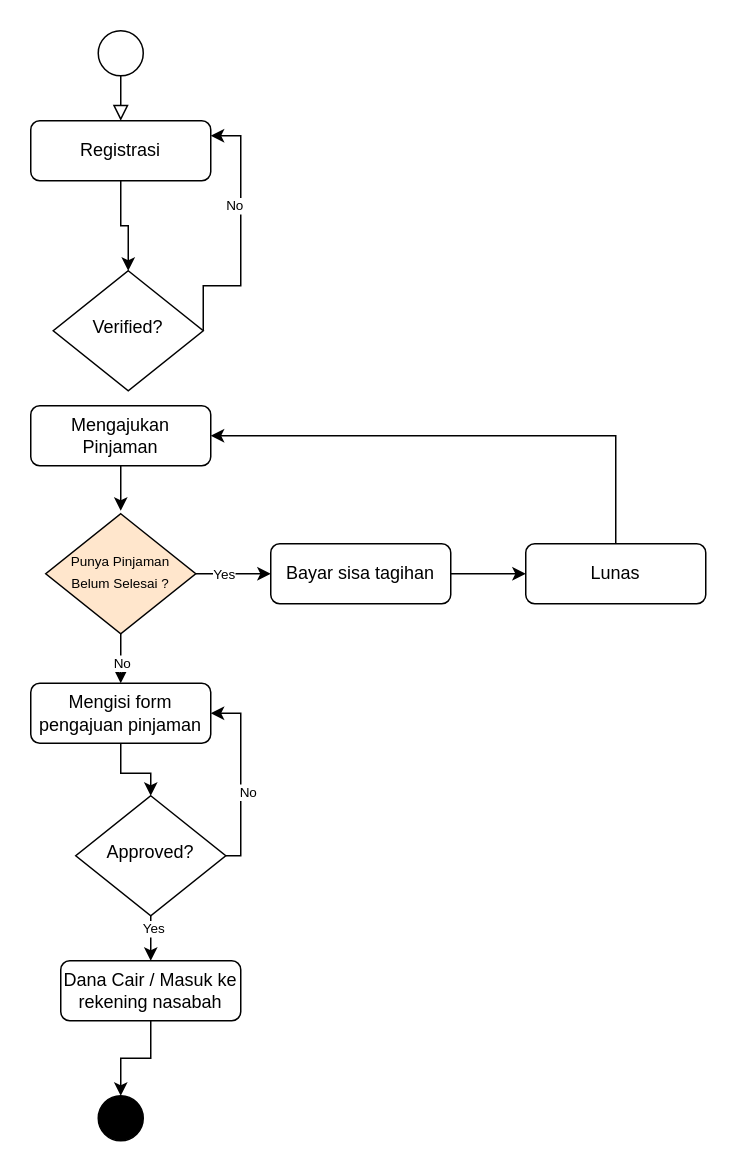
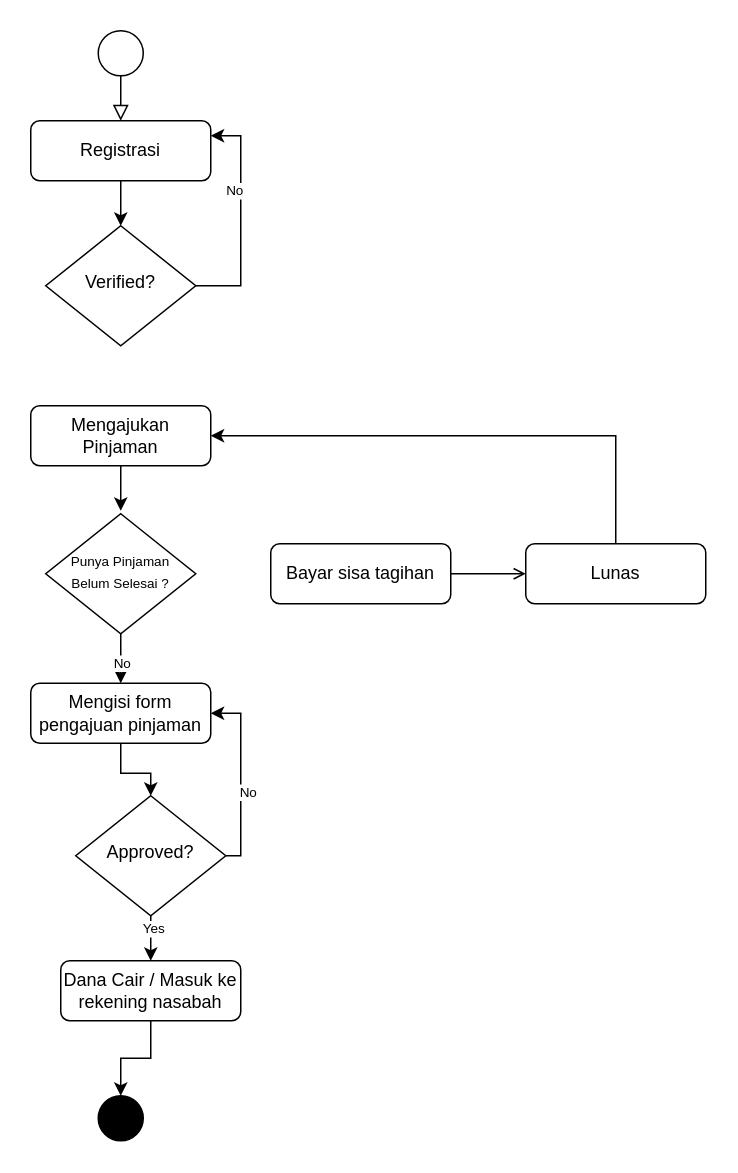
(128, 331) -> (121, 286)
(121, 574) -> (121, 574)
(228, 574) -> none
(514, 574) -> (516, 574)
